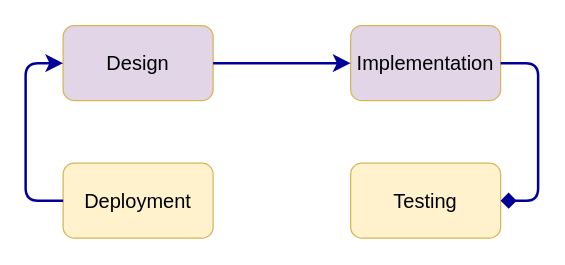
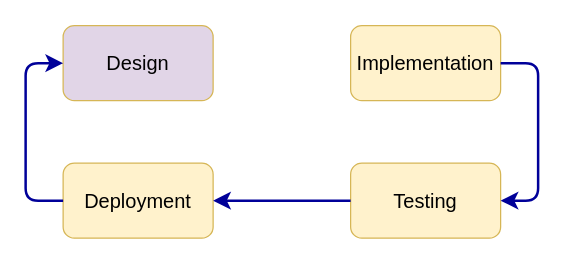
(275, 63) -> none
(426, 63) -> (426, 63)
none -> (288, 201)
(516, 201) -> (515, 201)
